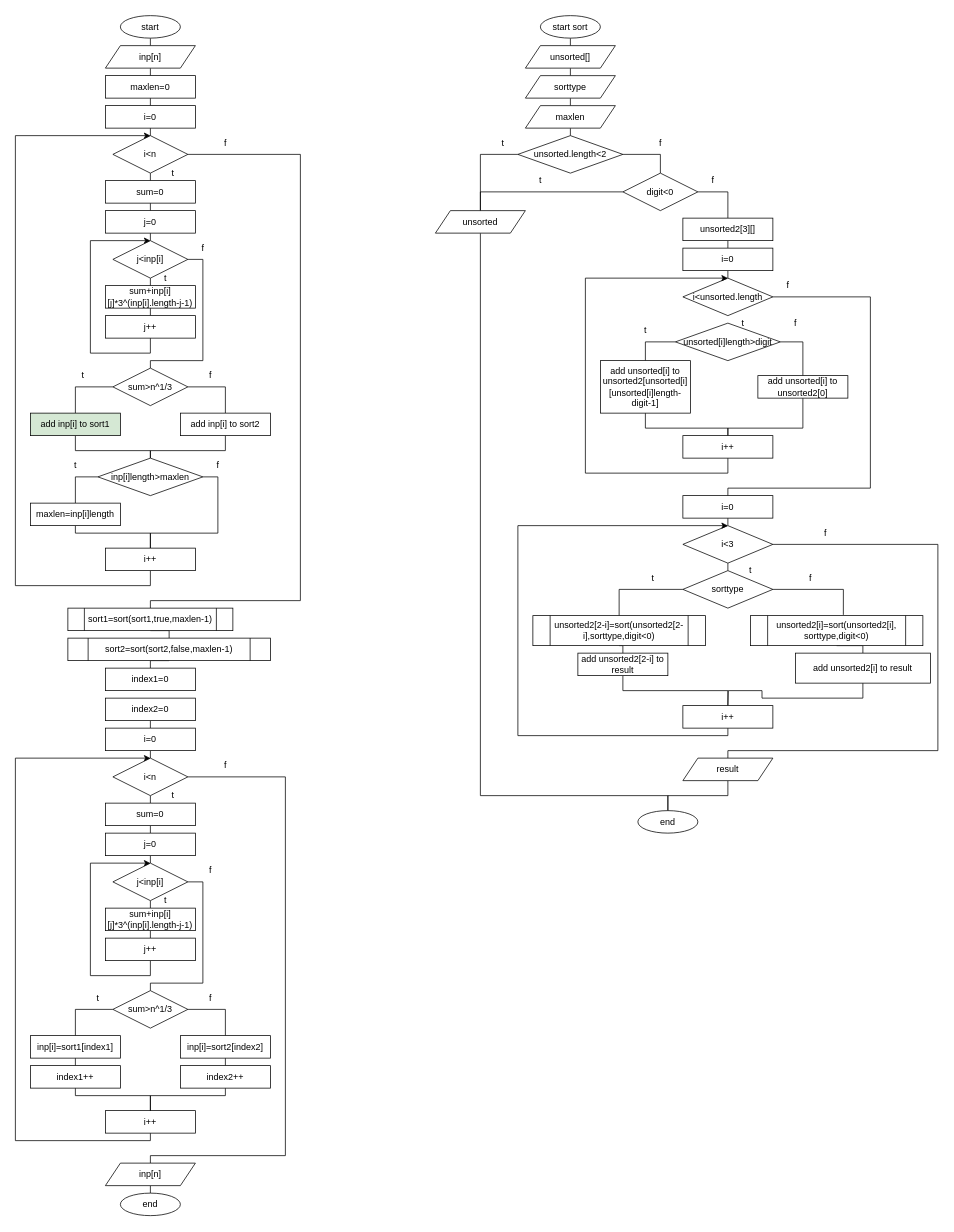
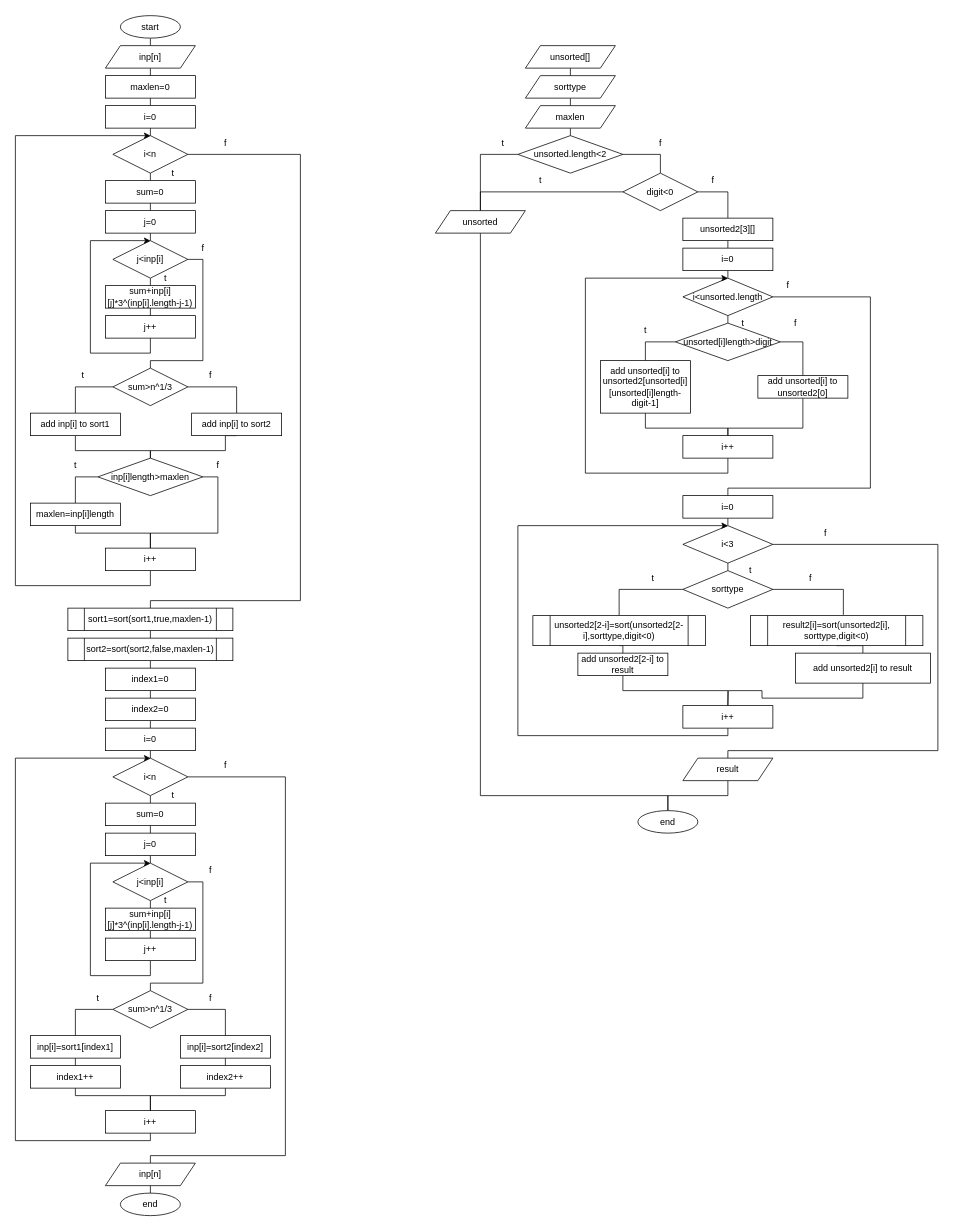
(570, 27) -> none
(570, 41) -> none
none -> (728, 319)
(75, 424) -> (75, 424)
(225, 424) -> (237, 424)
(837, 630) -> (837, 630)
(169, 649) -> (150, 649)
none -> (150, 694)
